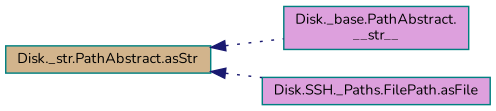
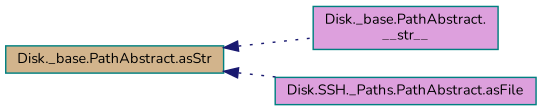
(108, 59) -> (115, 59)
(376, 91) -> (406, 91)
